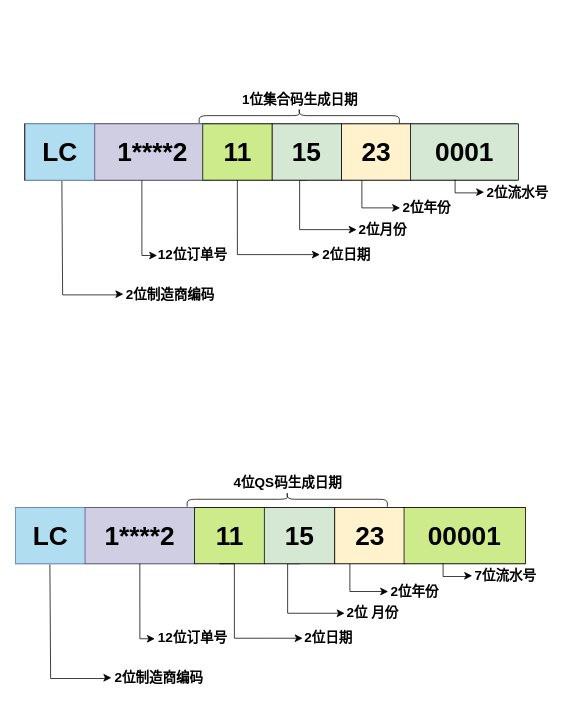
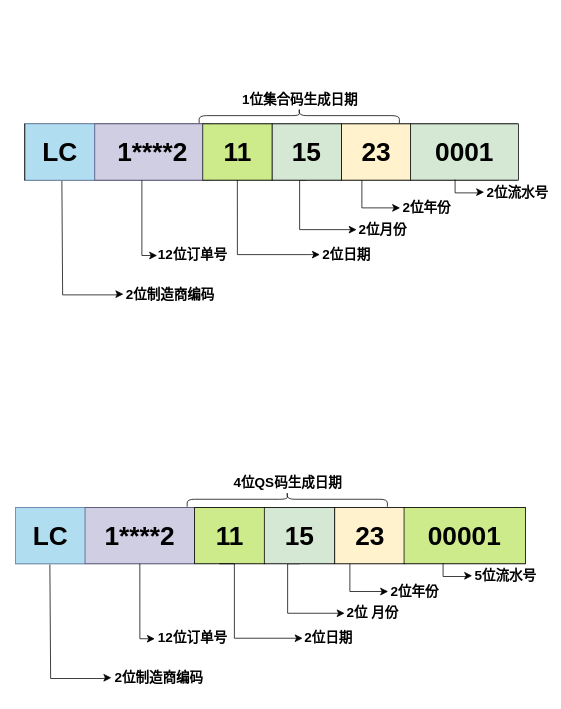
(506, 576) -> (506, 576)
